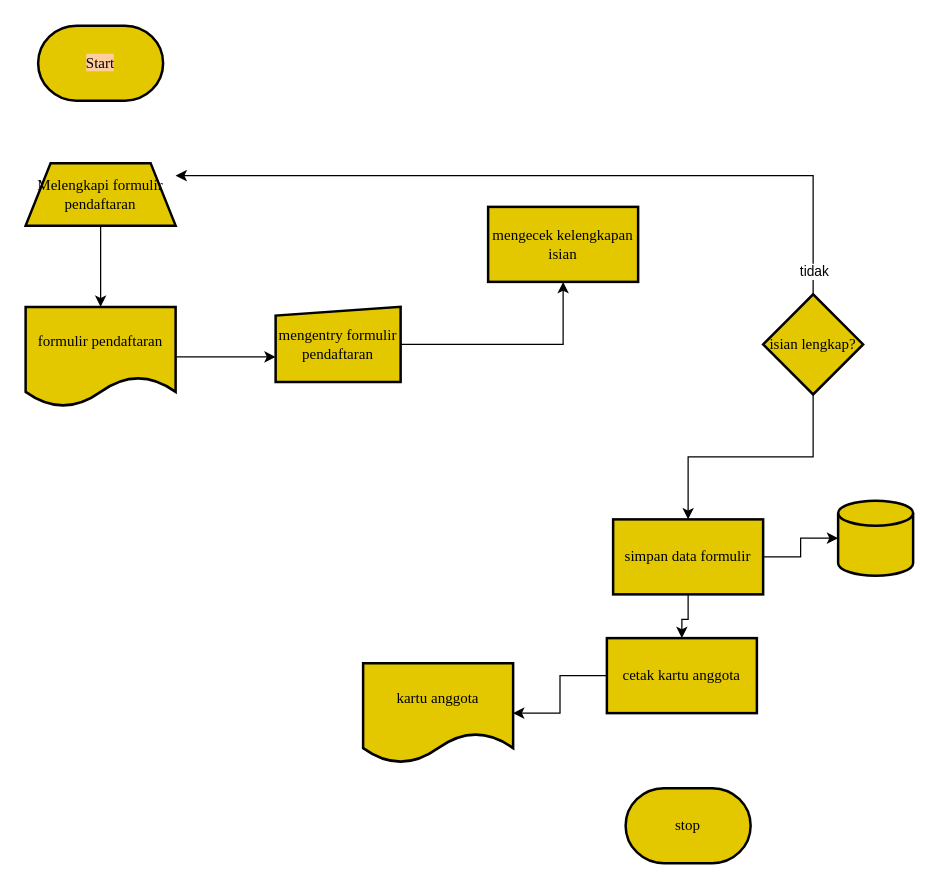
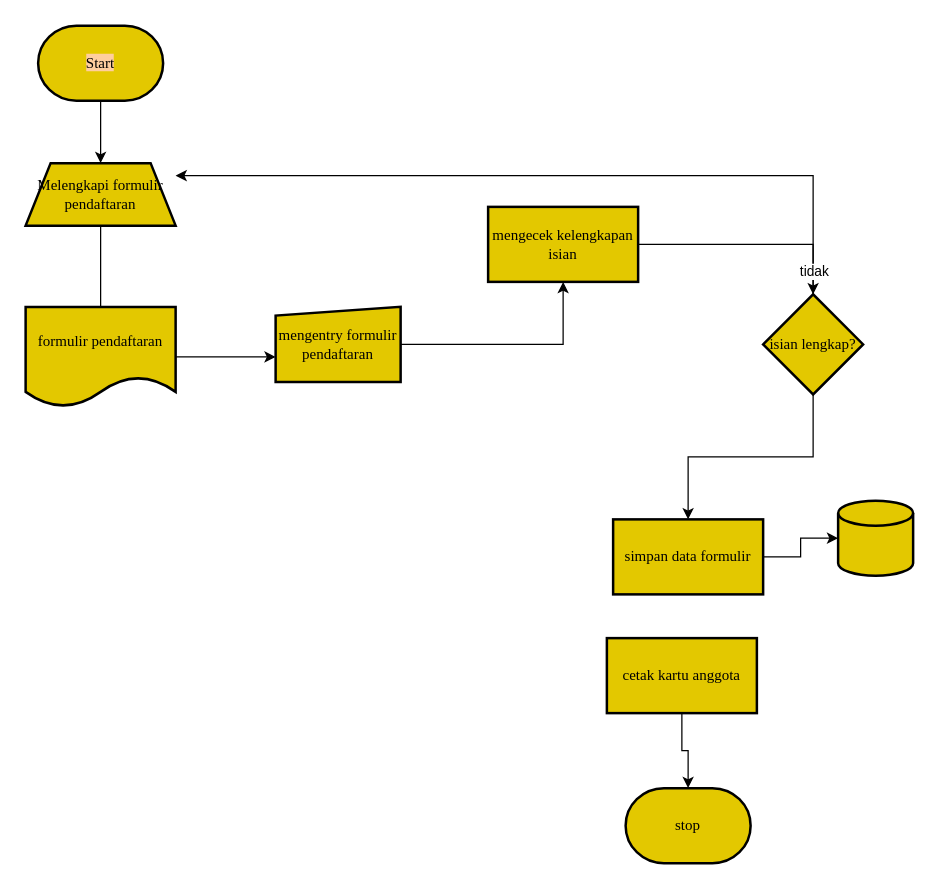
none -> (101, 128)
none -> (724, 244)
(101, 297) -> (101, 300)
(688, 614) -> none
(560, 690) -> none
(438, 713) -> none
none -> (682, 750)
